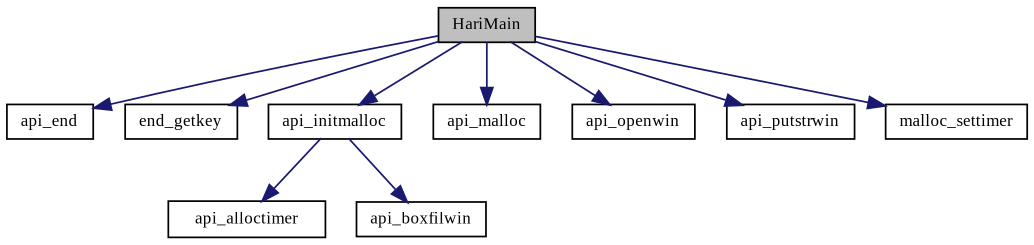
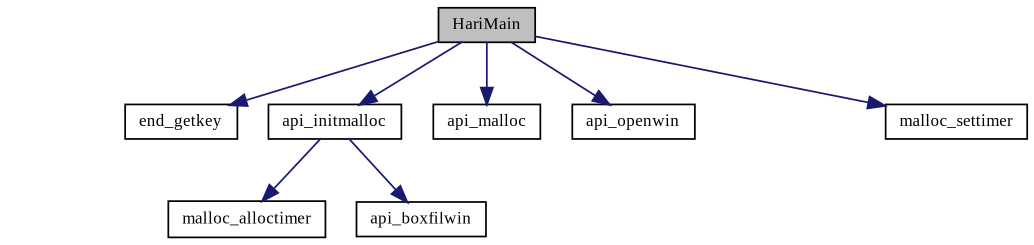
(50, 122) -> none
(791, 122) -> none
(247, 219) -> (247, 219)
